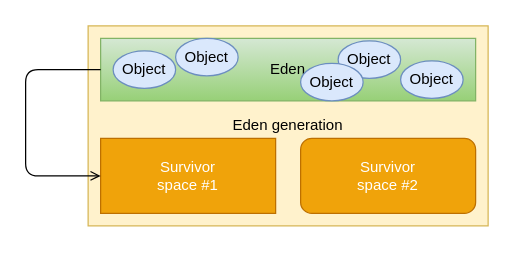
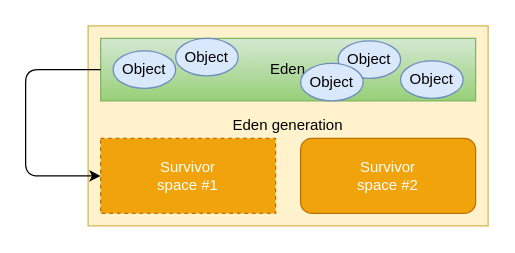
(93, 176) -> (91, 176)
(188, 176) -> (188, 176)
